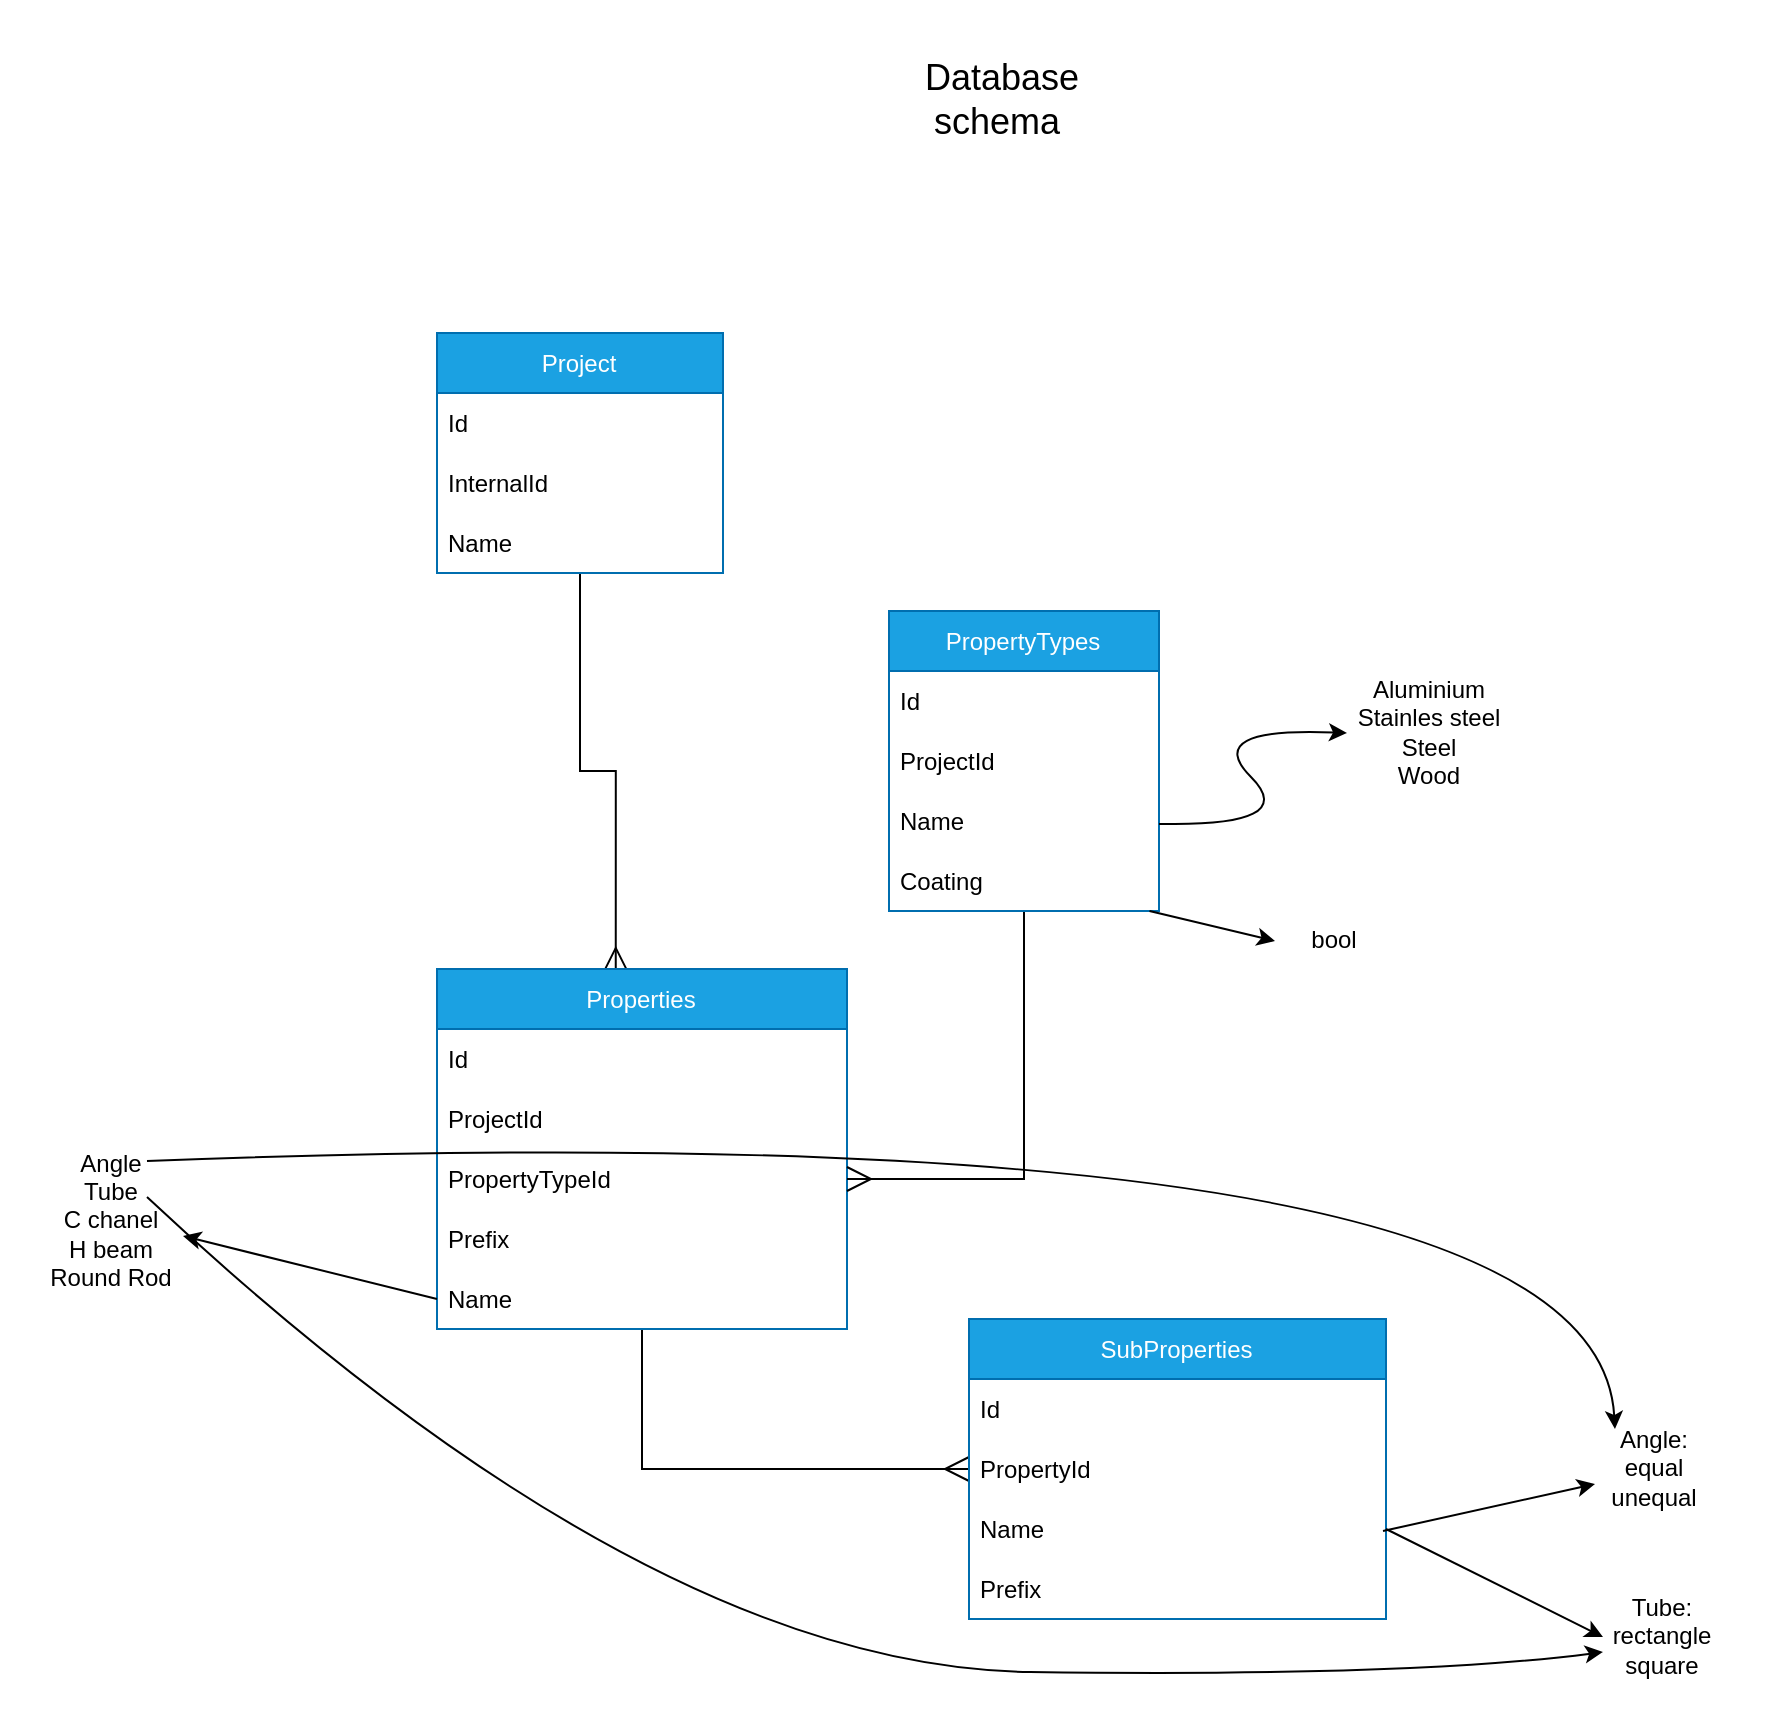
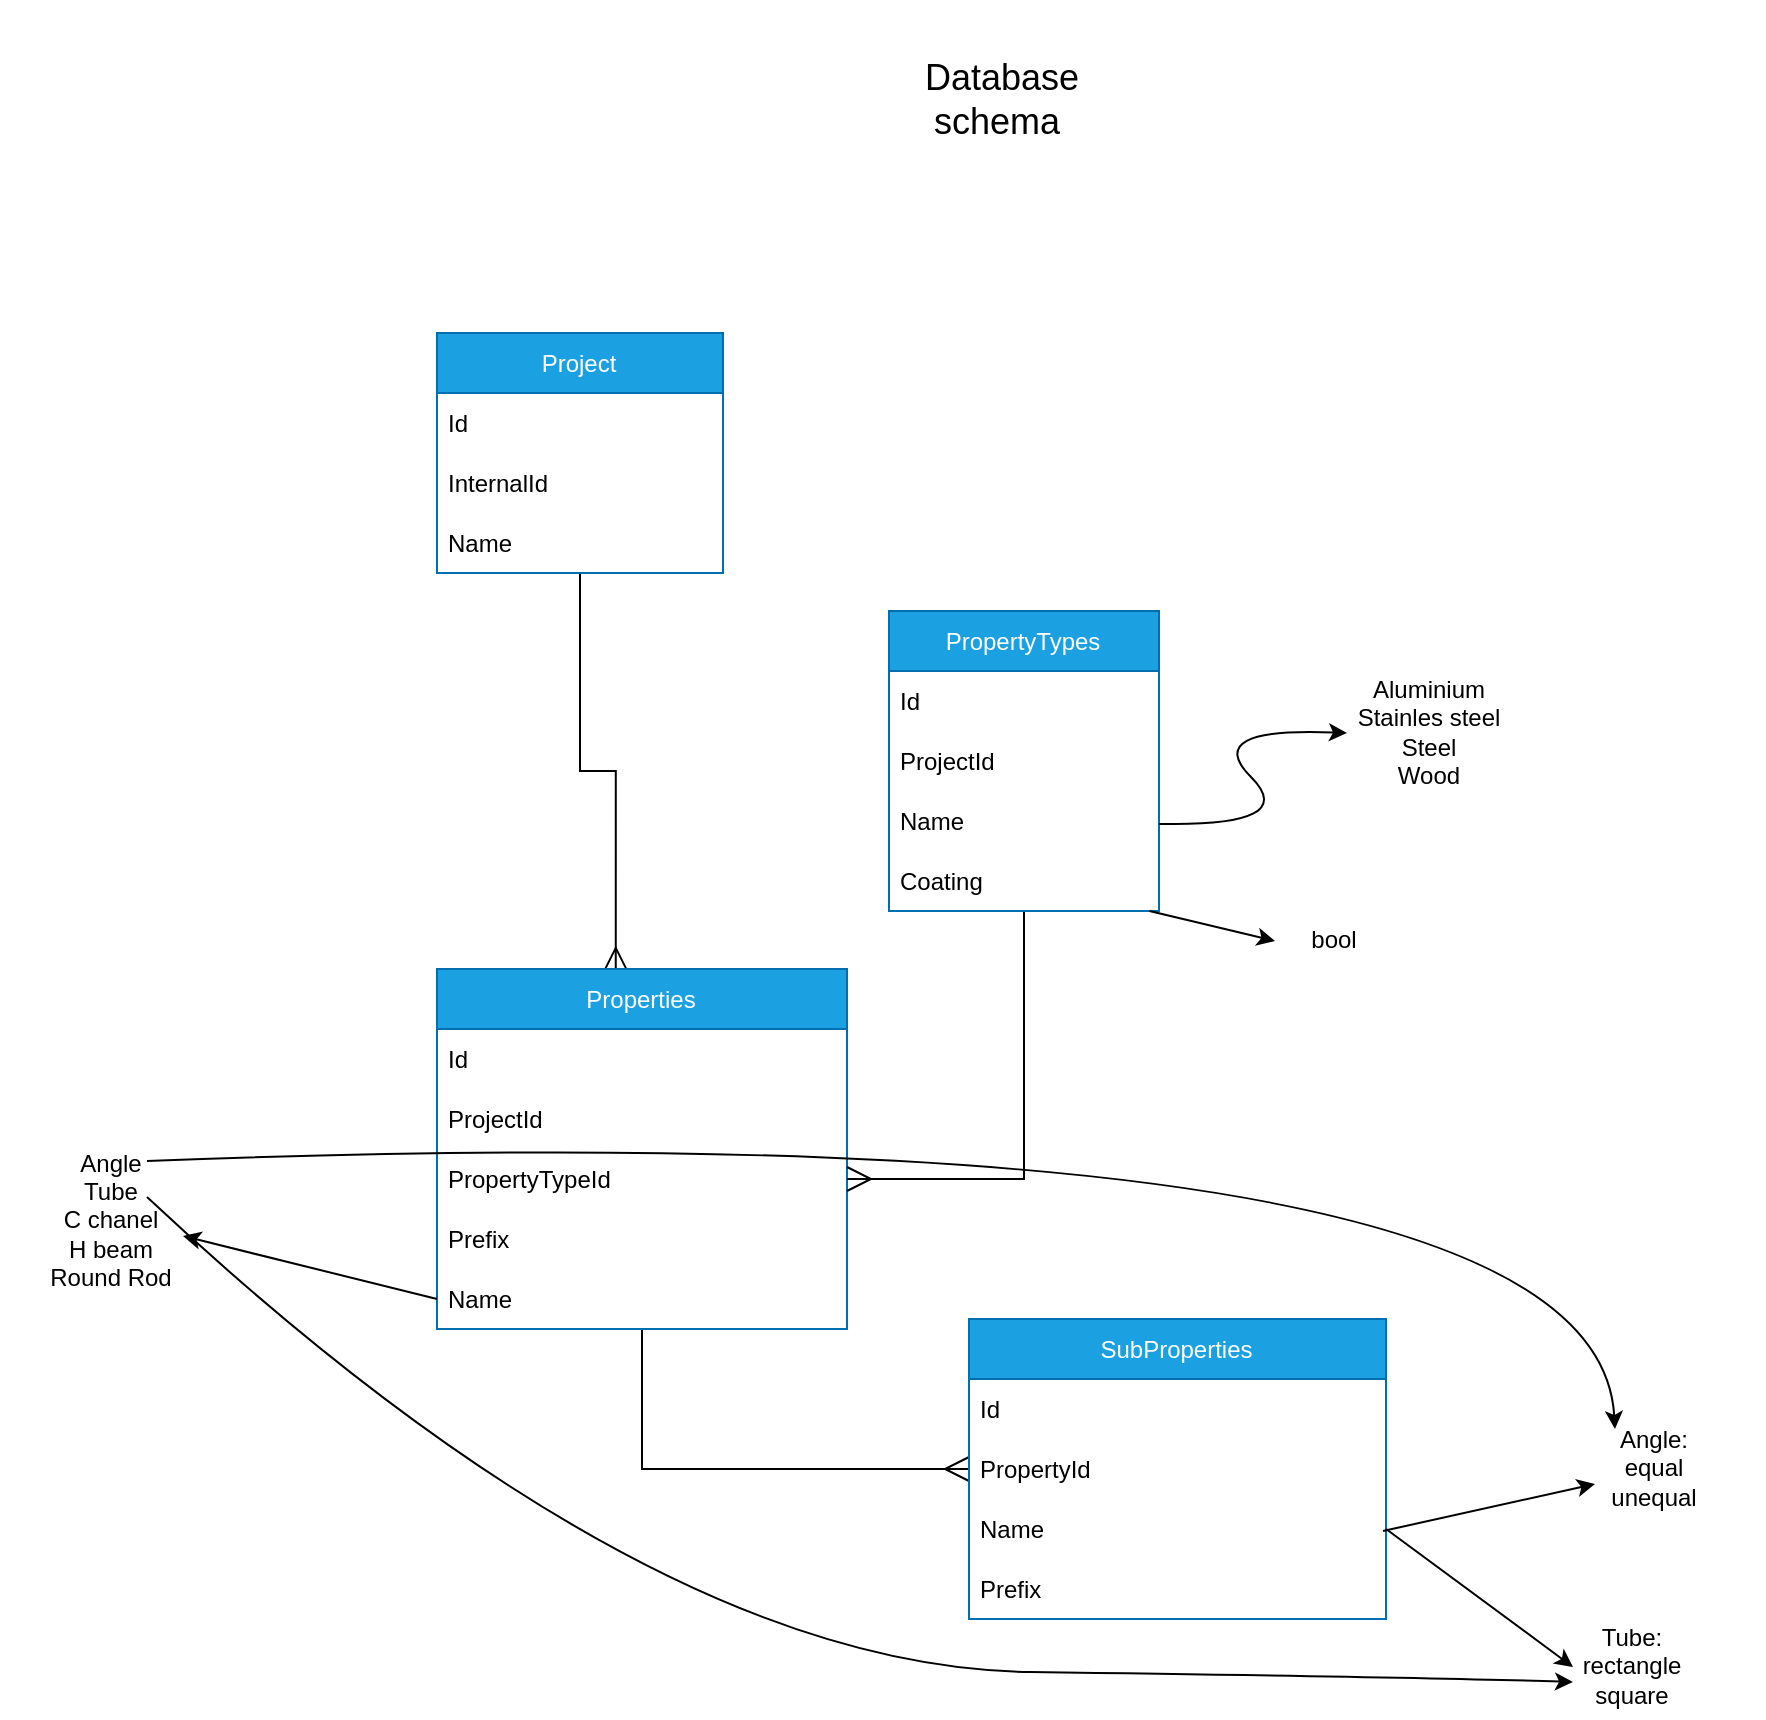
(1663, 1637) -> (1633, 1667)
